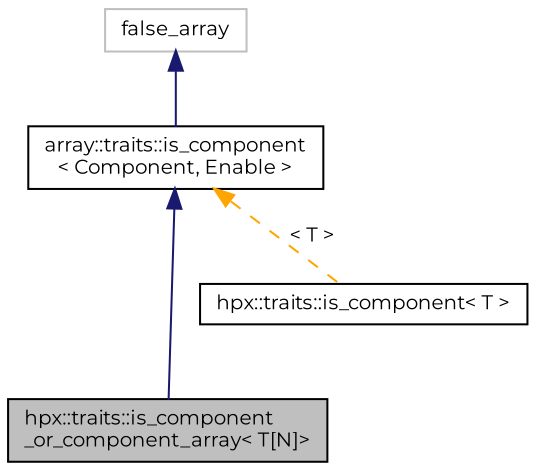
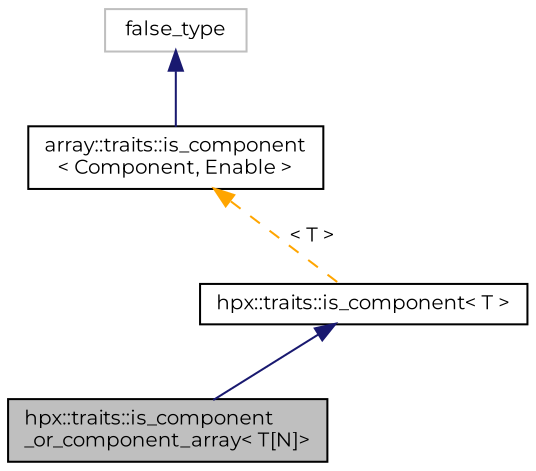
(176, 30) -> (176, 30)
(171, 304) -> (266, 367)
